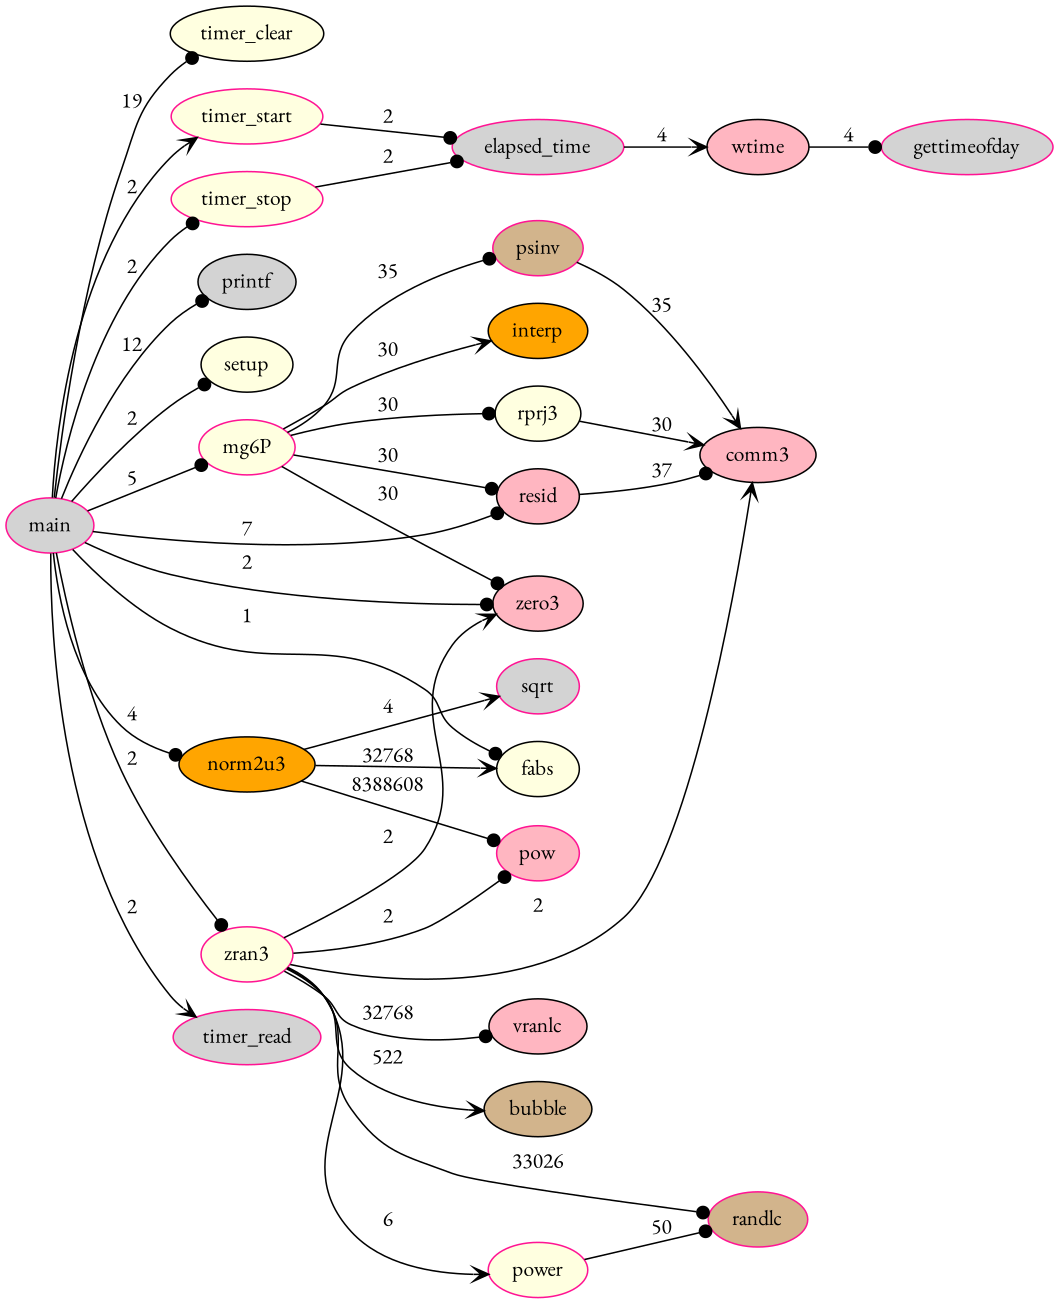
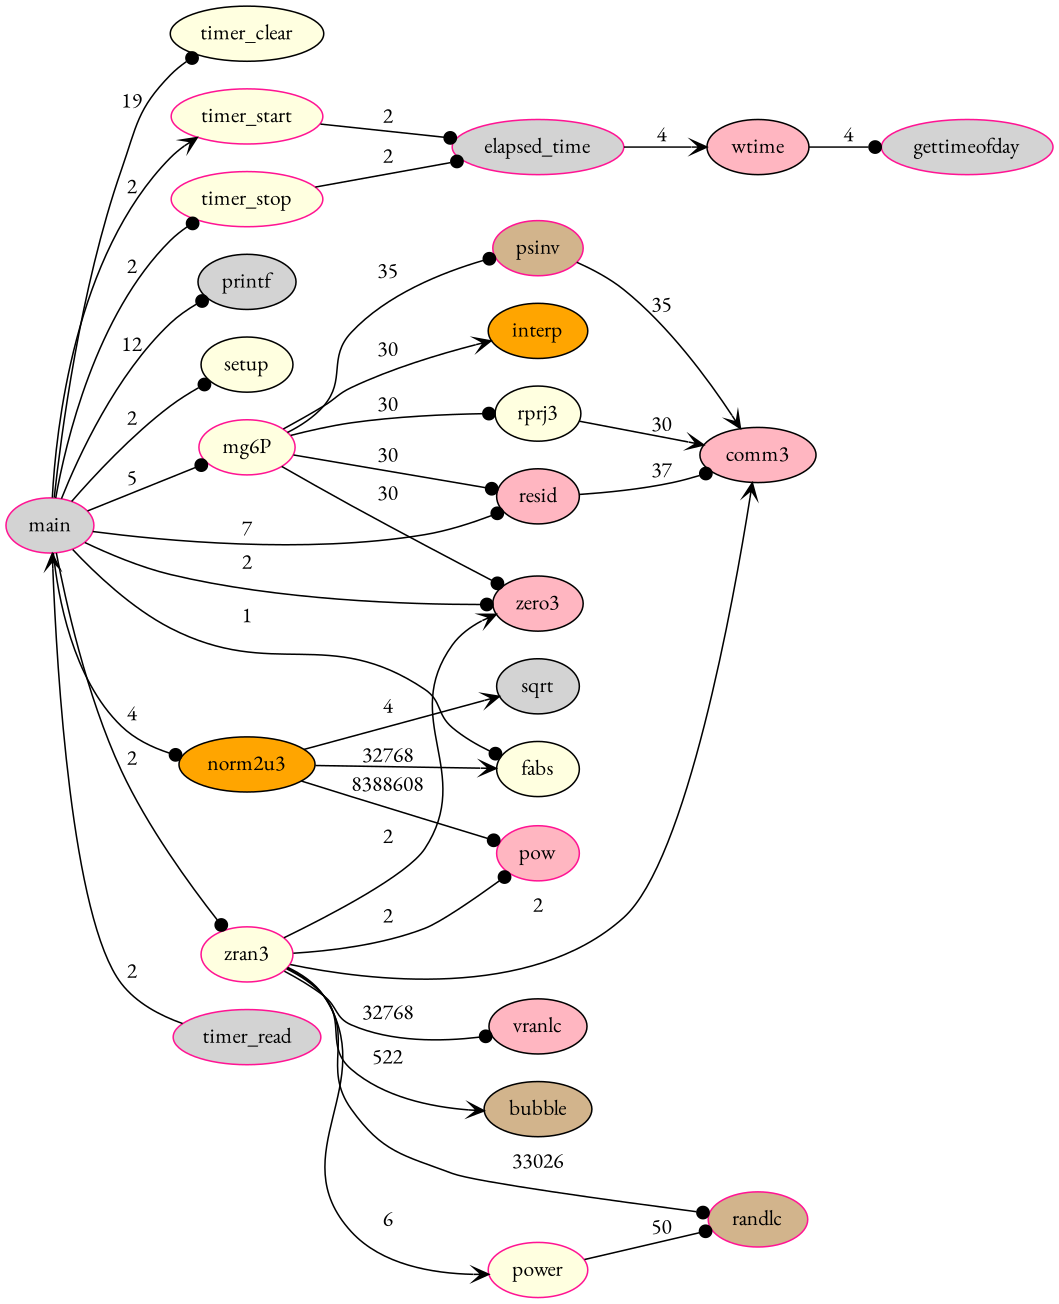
(538, 686) -> (538, 686)
(78, 793) -> (74, 817)
